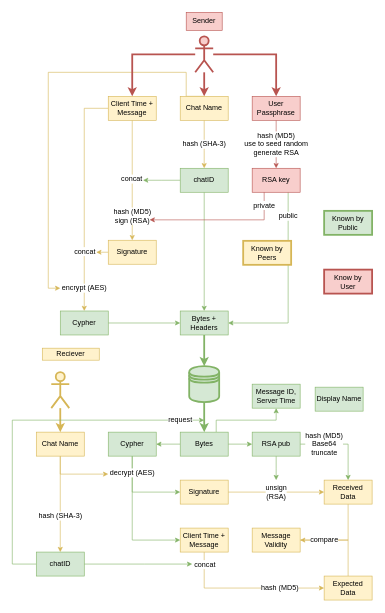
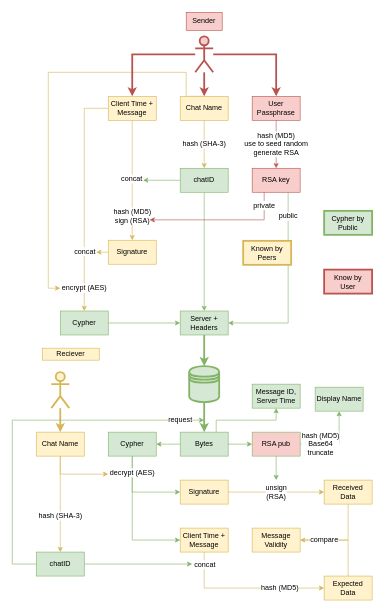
(348, 223) -> (348, 223)
(204, 323) -> (204, 323)
(276, 444) -> (276, 444)
(322, 444) -> (329, 444)
